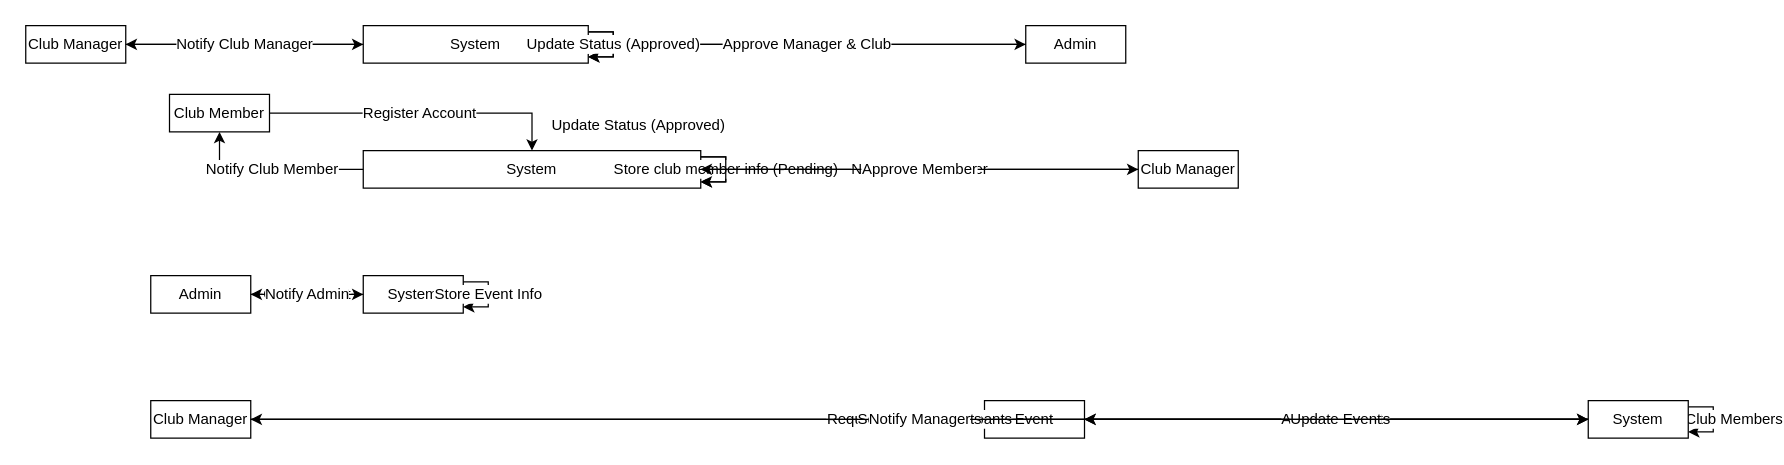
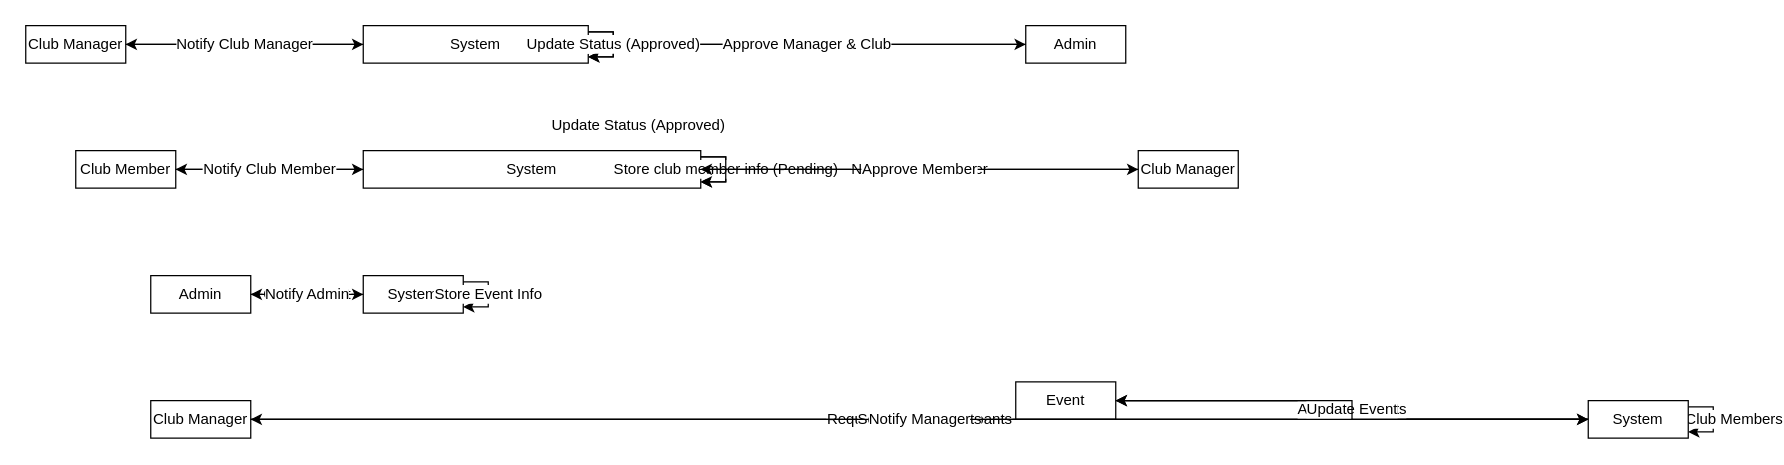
(219, 113) -> (126, 169)
(1034, 419) -> (1066, 401)
